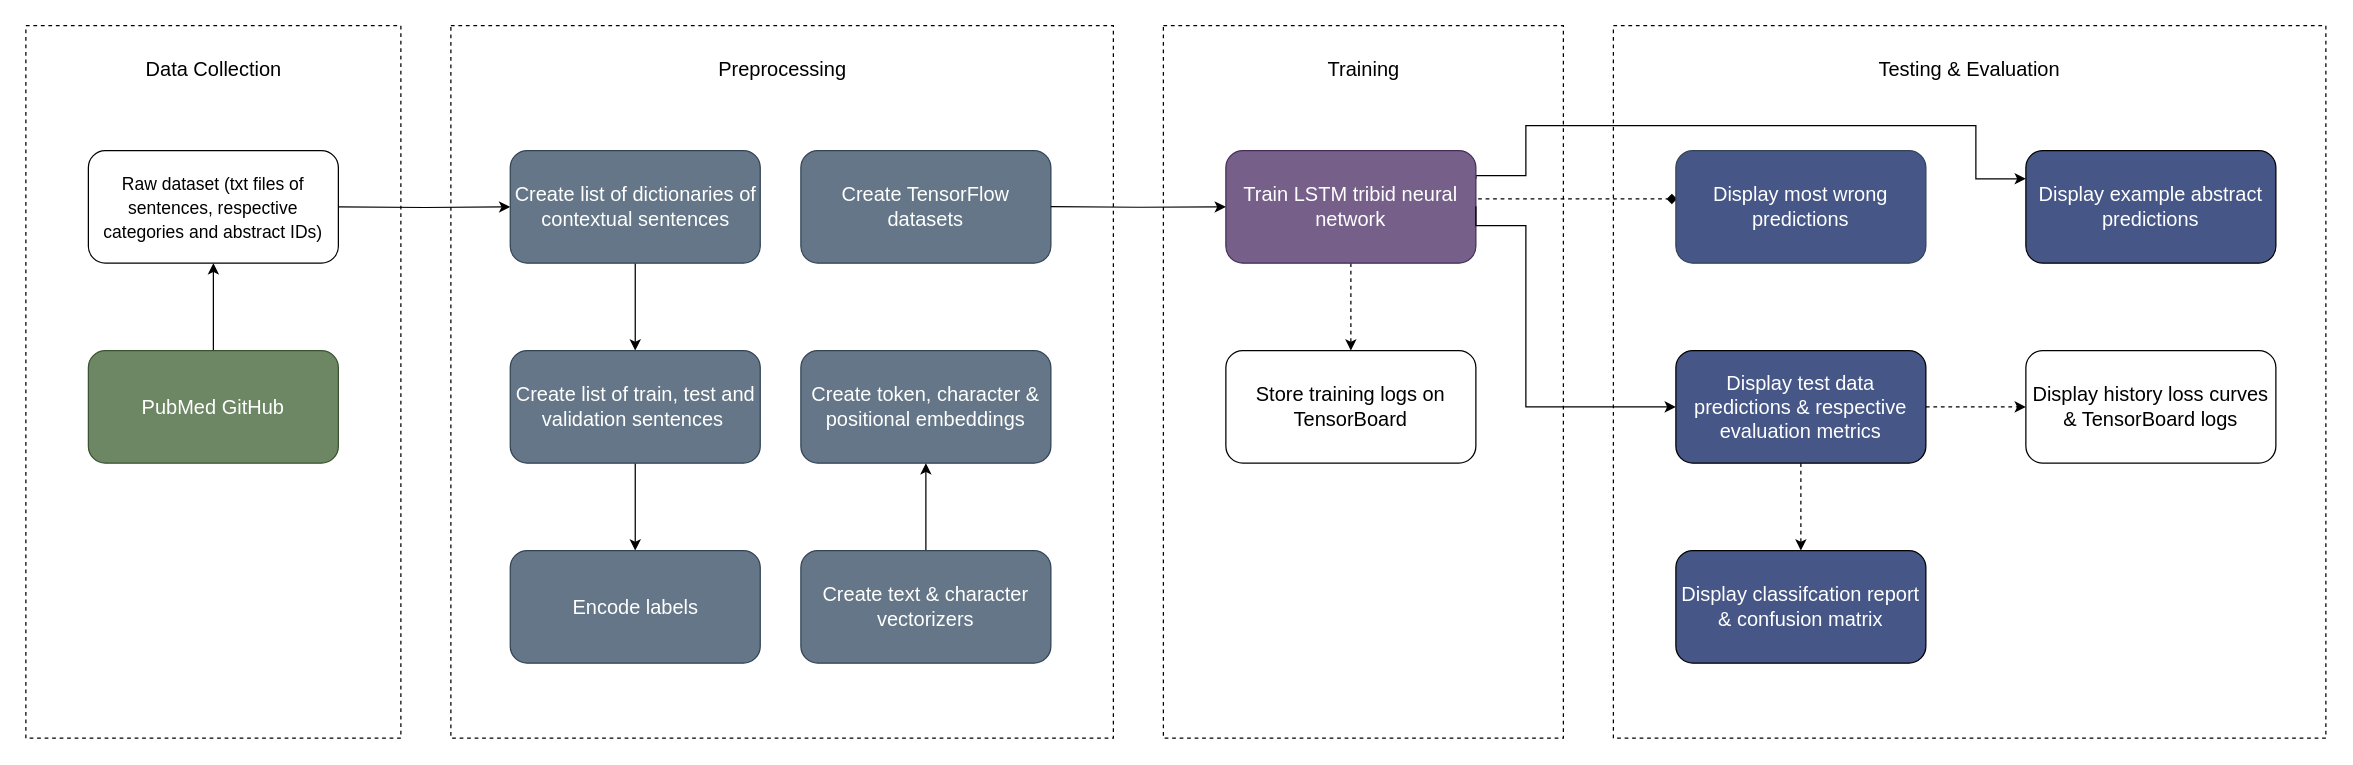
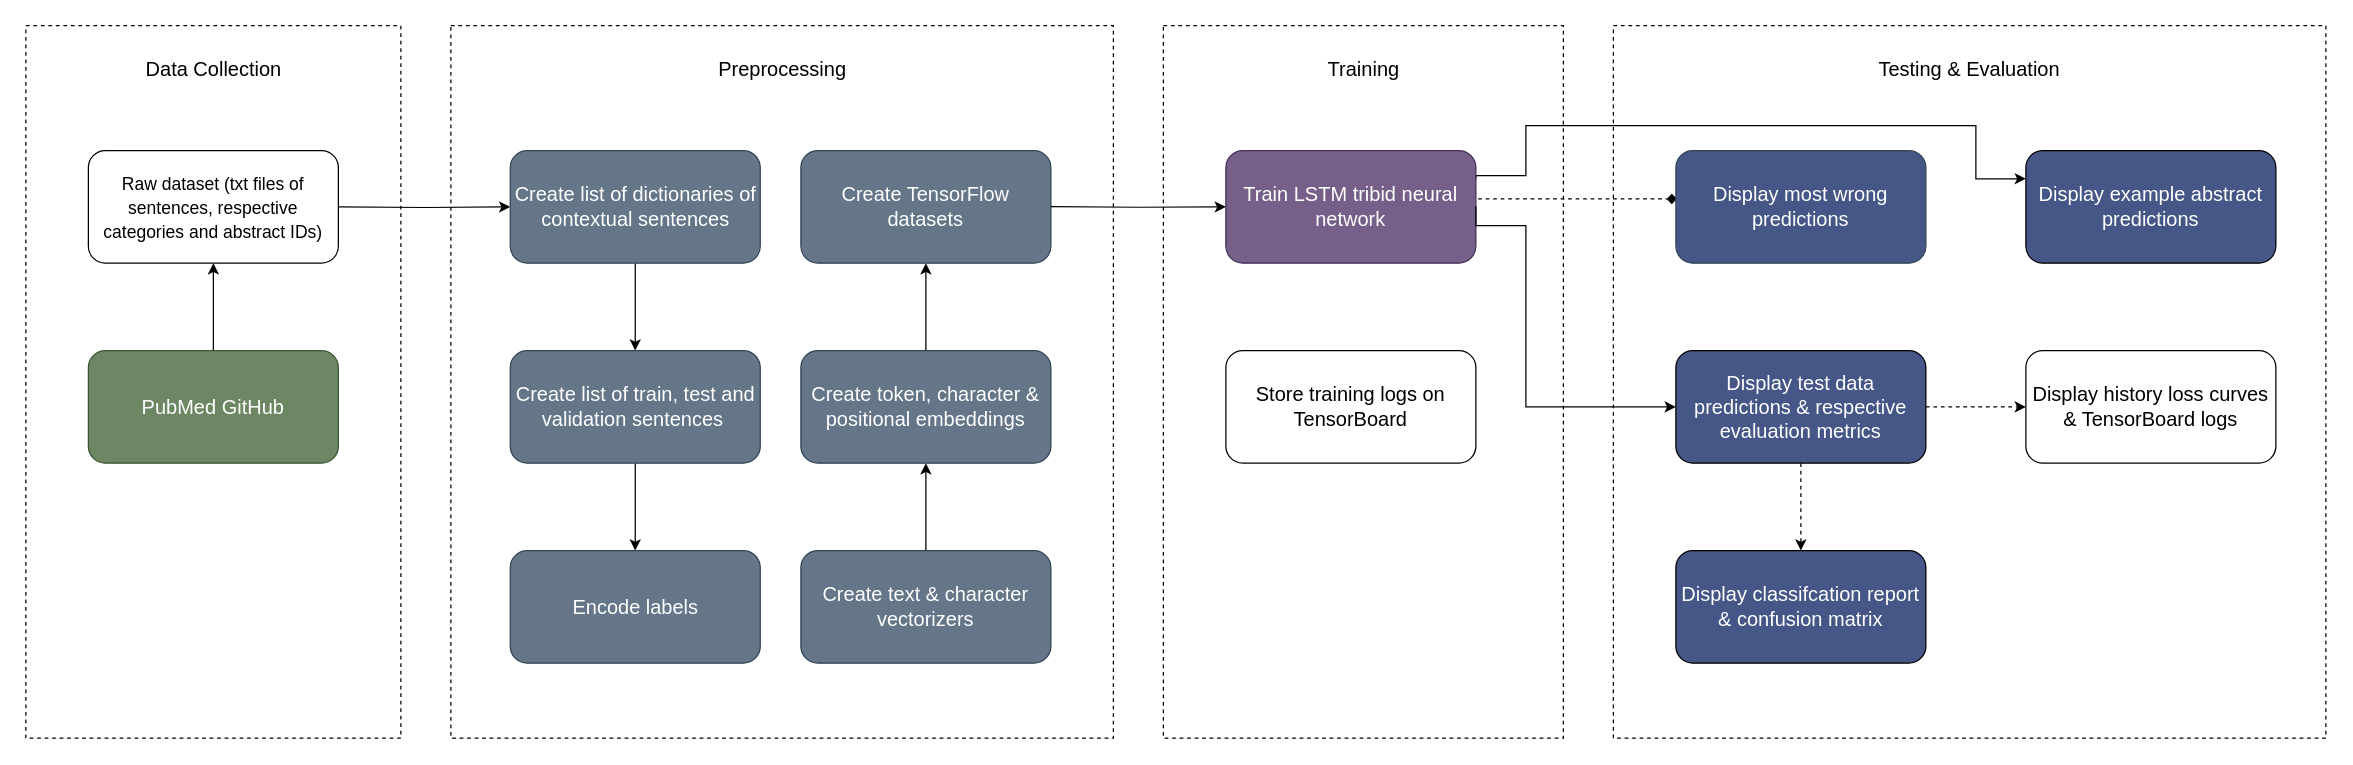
(1351, 302) -> none
none -> (926, 311)
